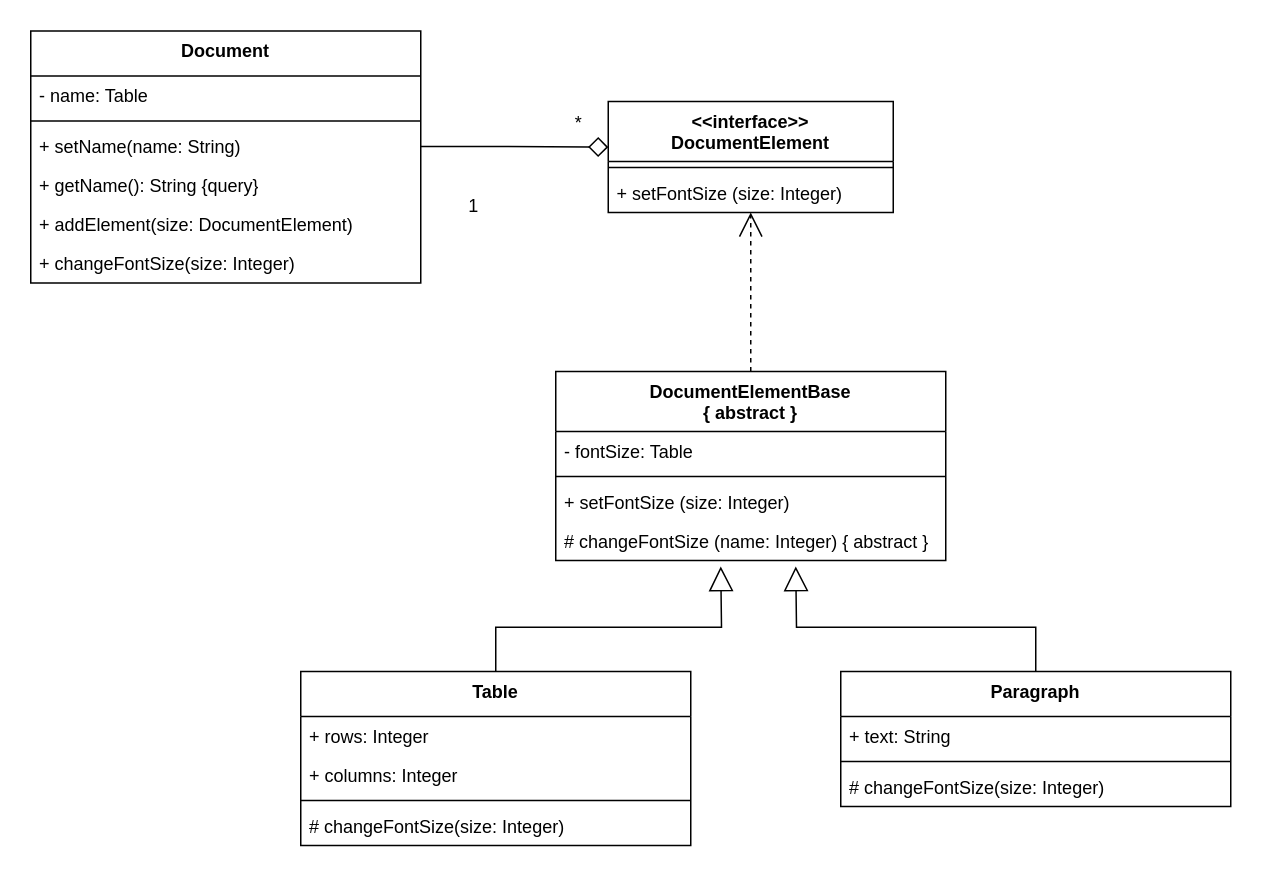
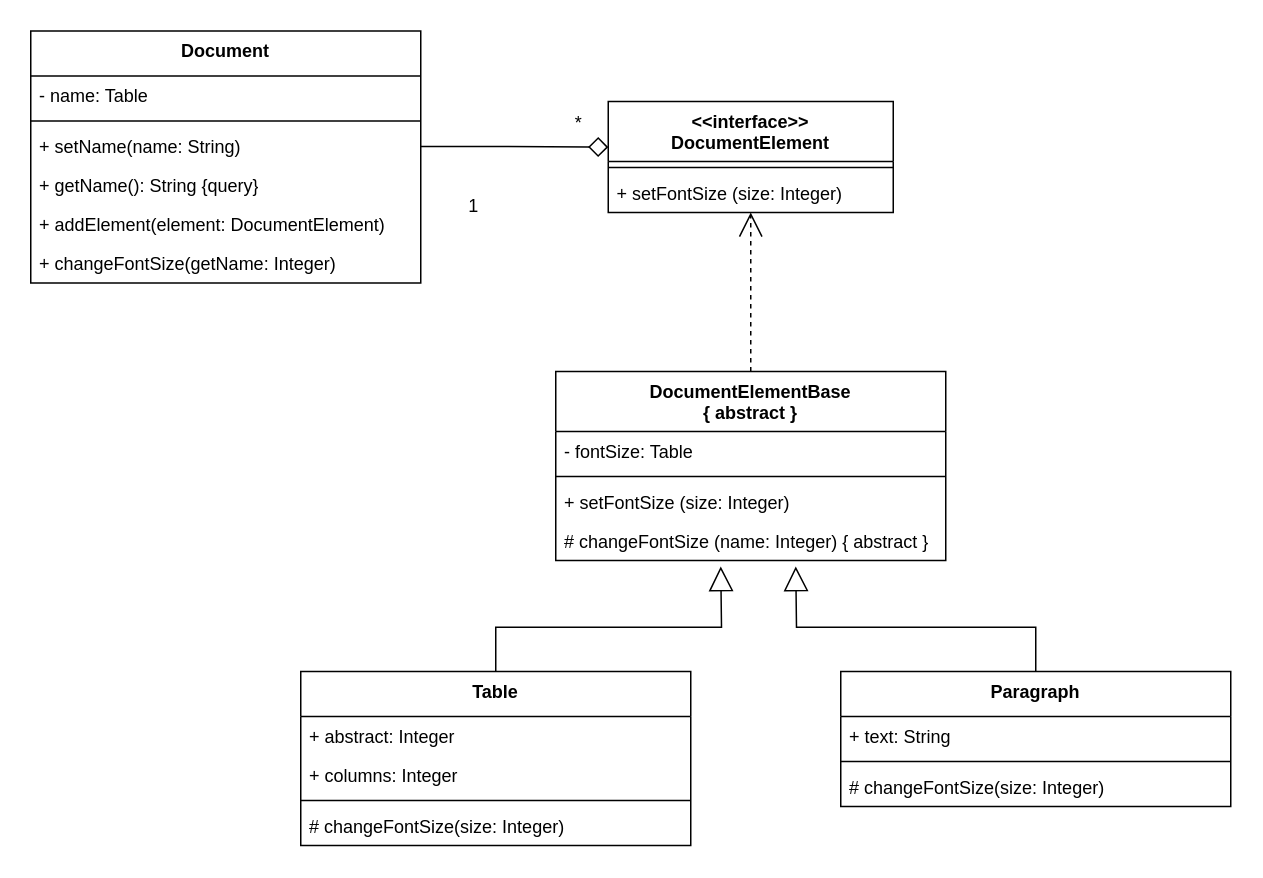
(202, 226) -> (217, 226)
(184, 265) -> (202, 265)
(378, 738) -> (398, 738)
